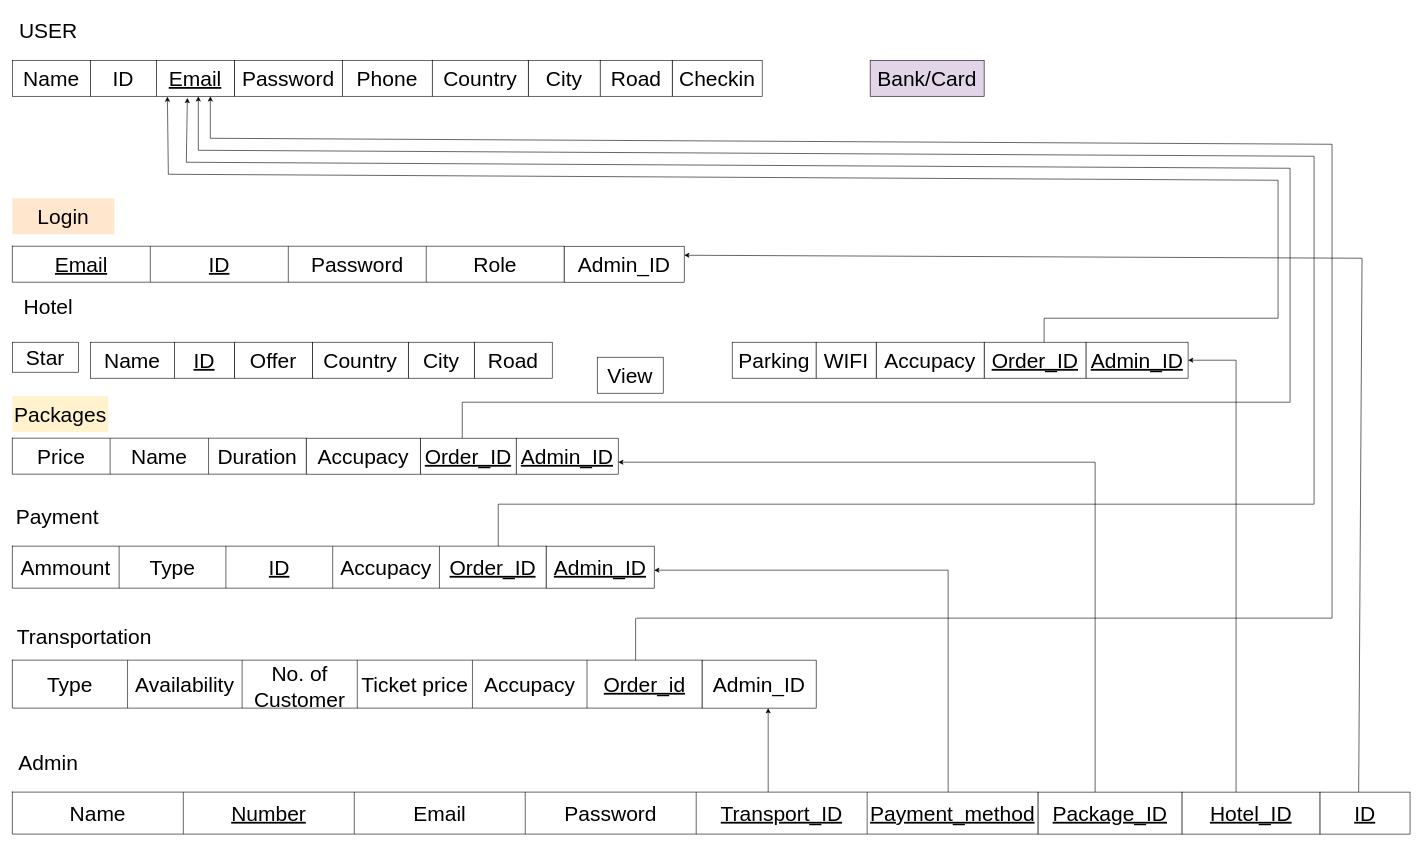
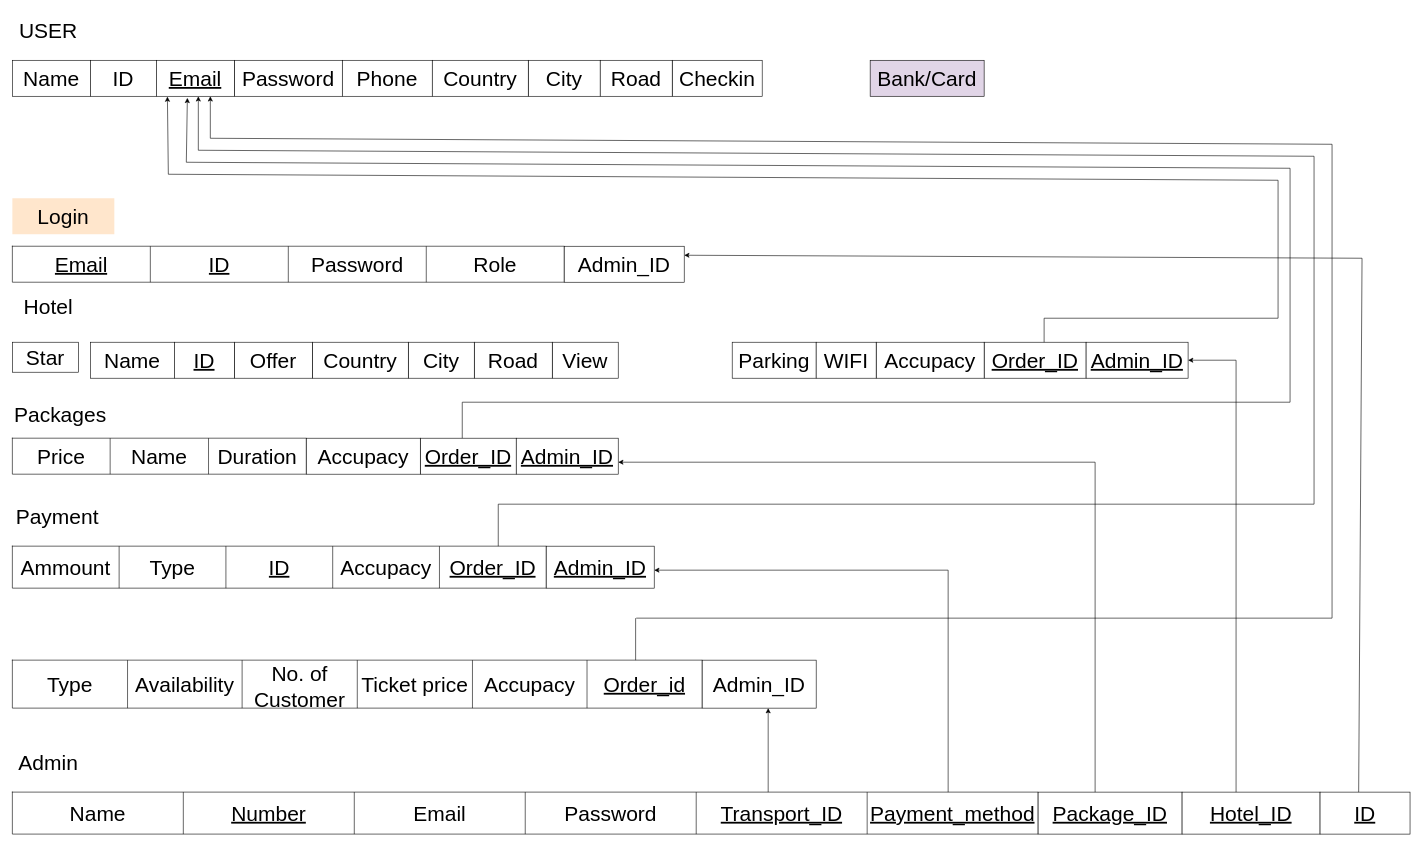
(630, 375) -> (585, 360)
(60, 414) -> (60, 414)
(84, 636) -> none
